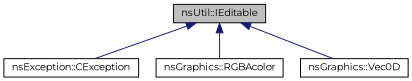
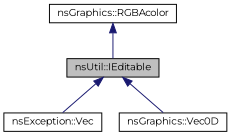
(220, 46) -> (113, 46)
(71, 68) -> (53, 122)
